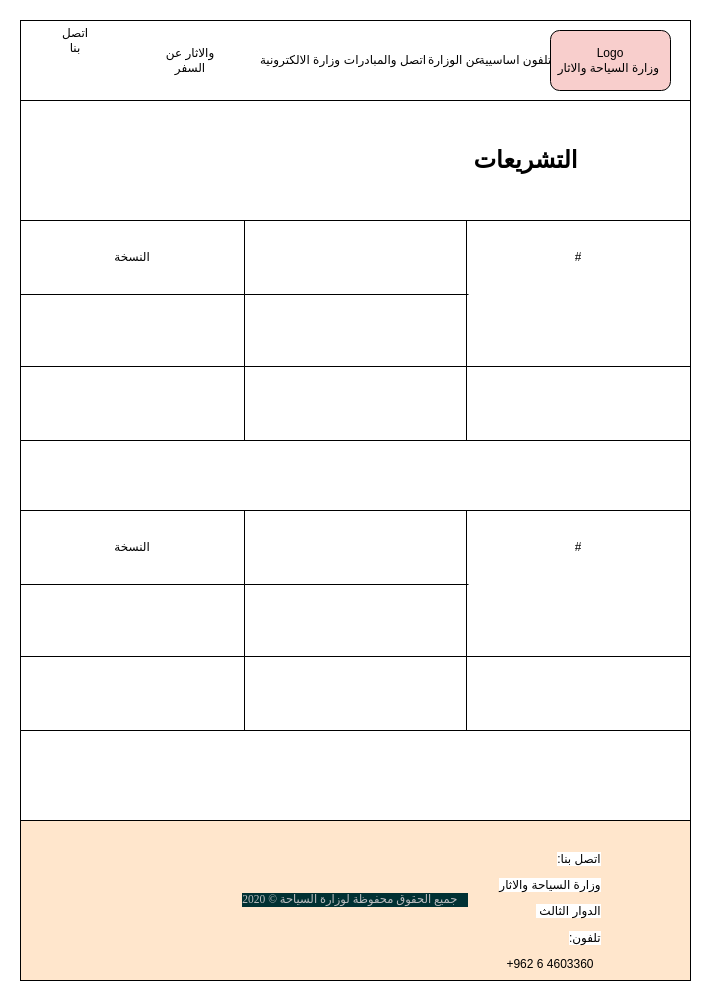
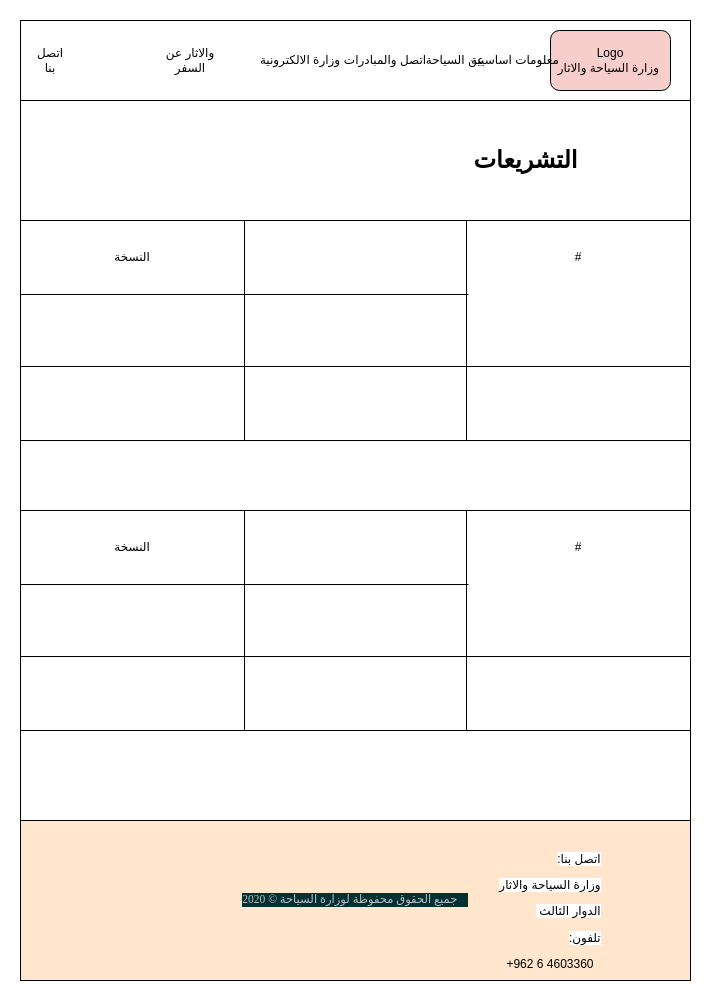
(76, 41) -> (51, 61)
(456, 61) -> (456, 61)
(516, 61) -> (516, 61)
